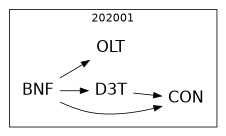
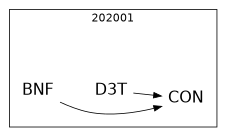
(111, 48) -> none
(70, 91) -> none
